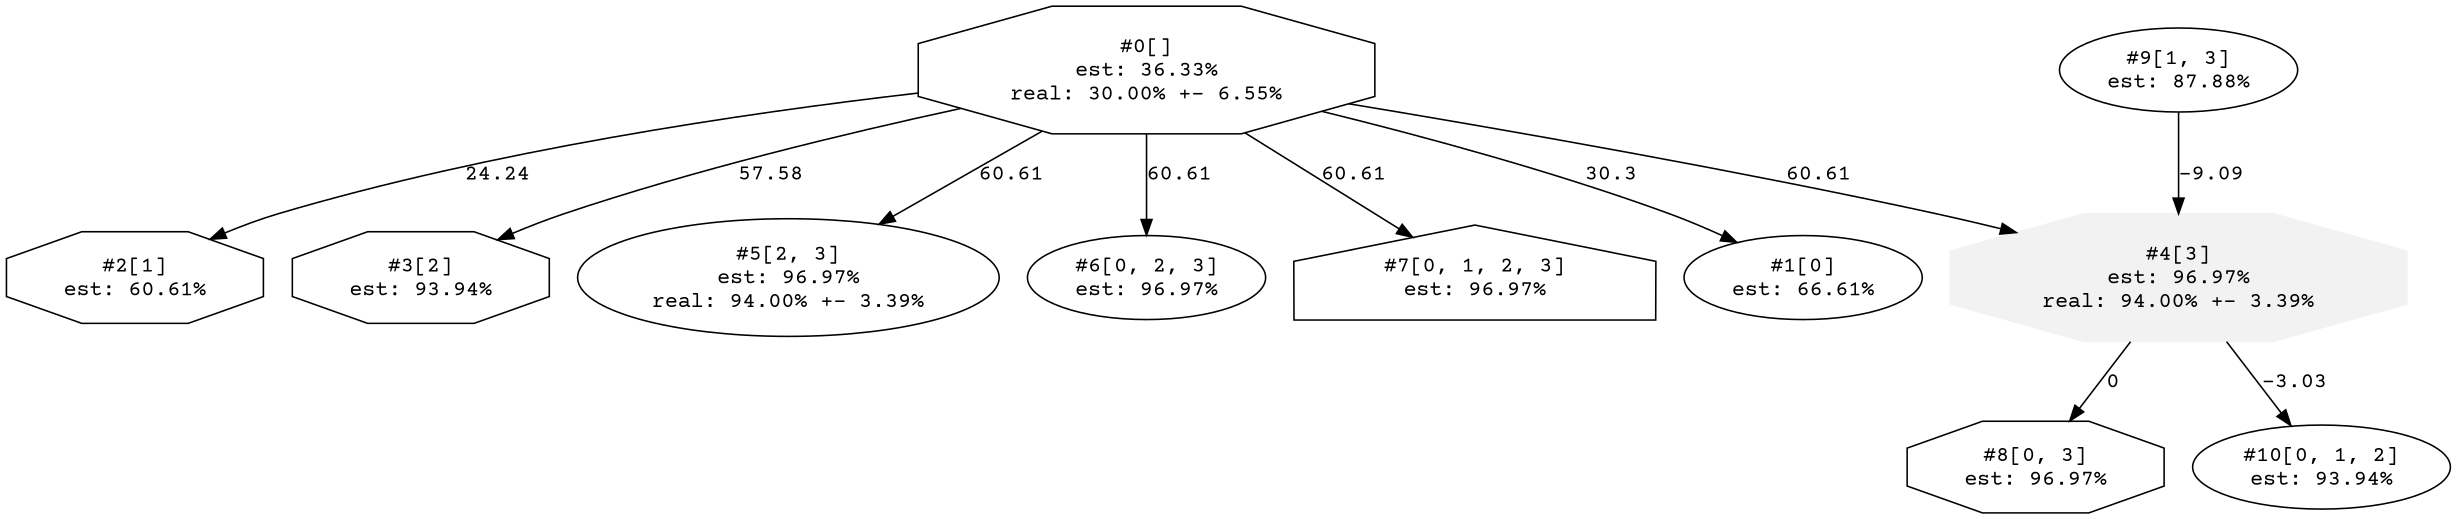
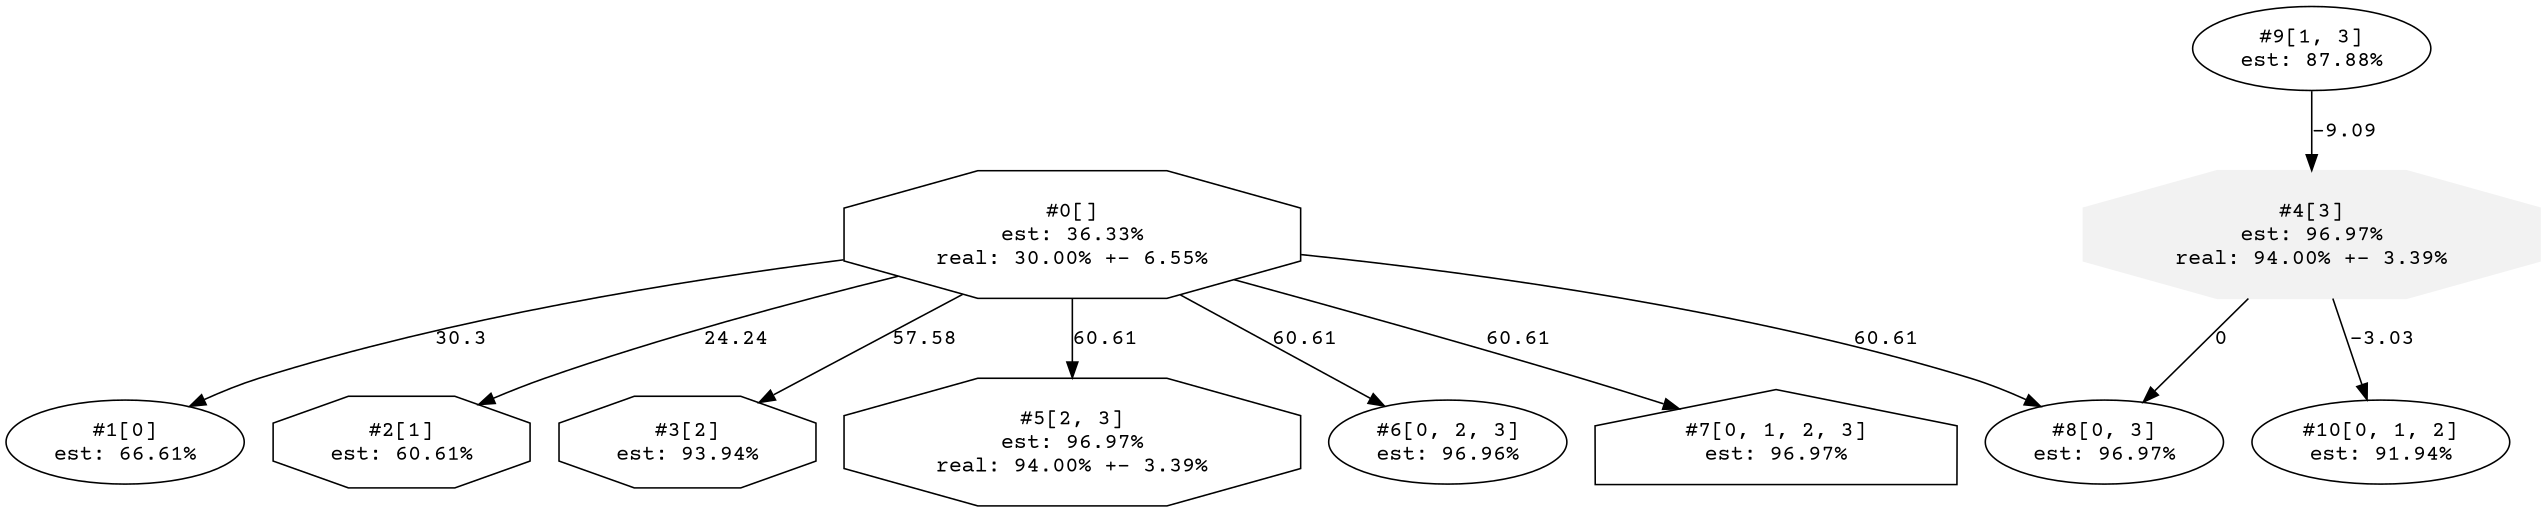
(1676, 161) -> (1668, 307)
(788, 278) -> (1072, 442)
(1147, 278) -> (1448, 442)
(2036, 467) -> (2104, 442)
(2322, 467) -> (2381, 442)
